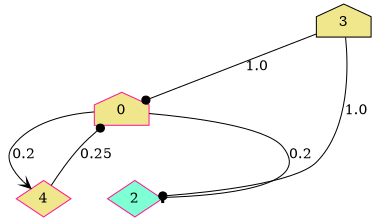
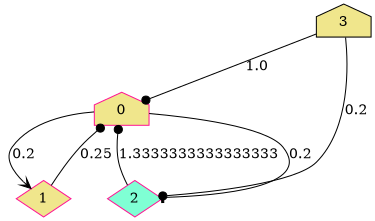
(356, 111) -> (356, 111)
none -> (118, 160)
(44, 199) -> (44, 199)
